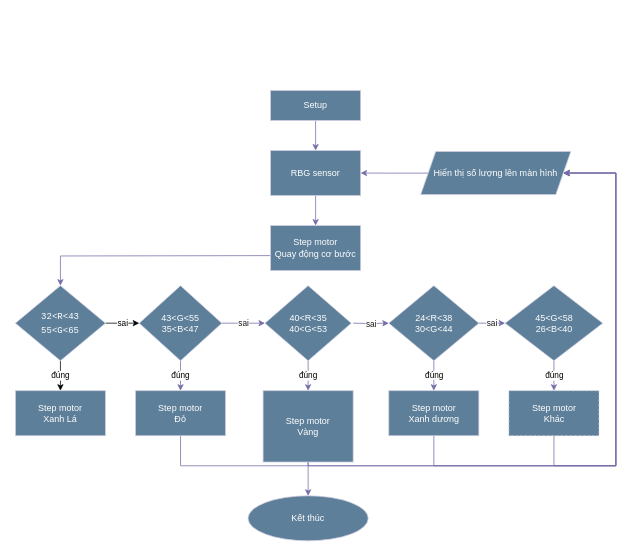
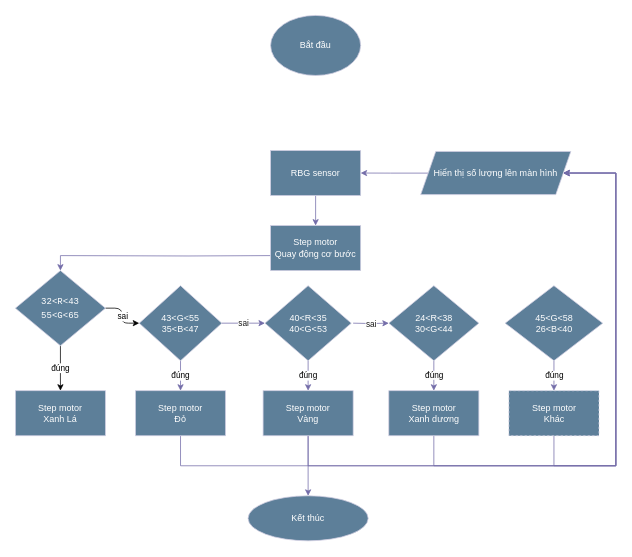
none -> (315, 45)
(315, 105) -> none
(315, 132) -> none
(60, 323) -> (60, 308)
(491, 323) -> none
(308, 426) -> (308, 413)
